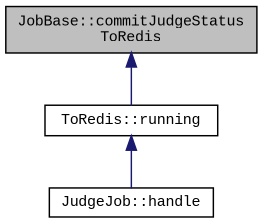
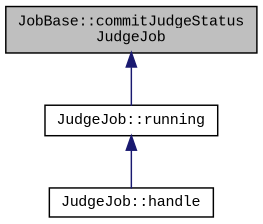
(131, 30) -> (131, 30)
(131, 120) -> (131, 120)
